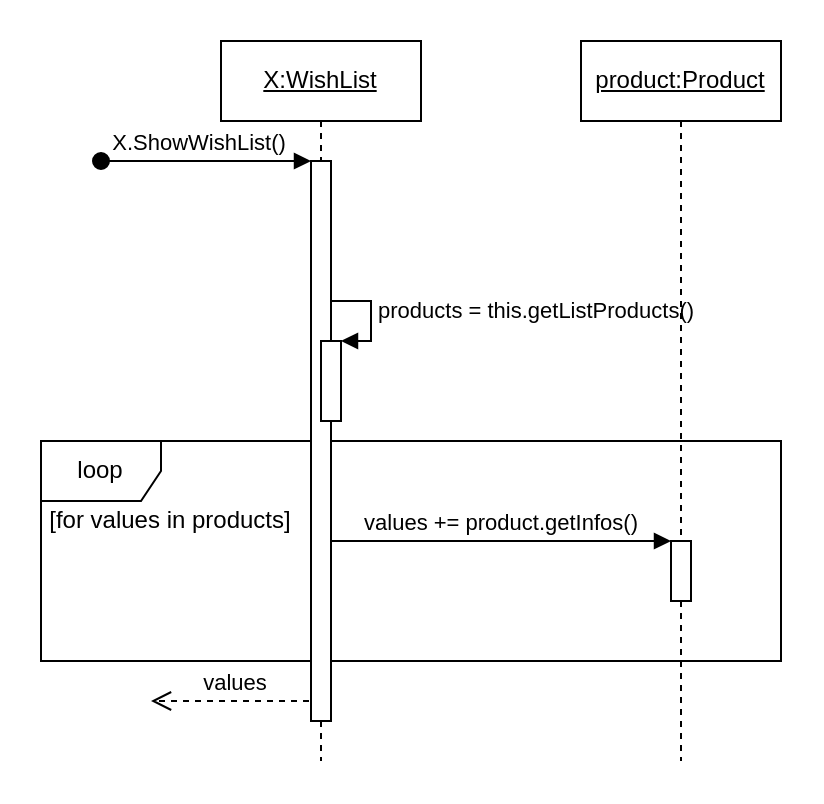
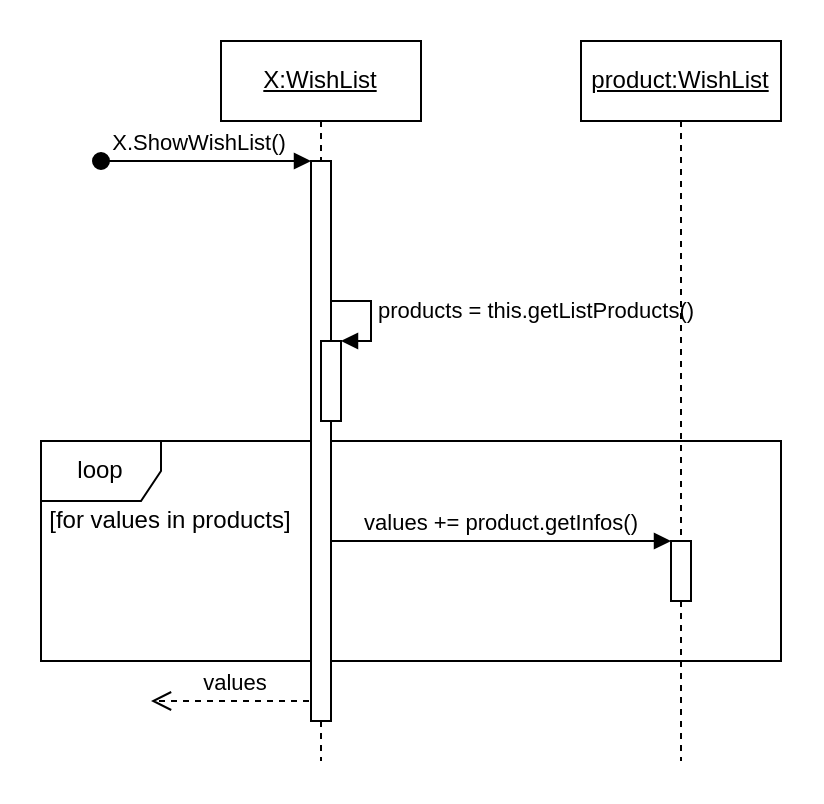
(681, 81) -> (681, 81)
